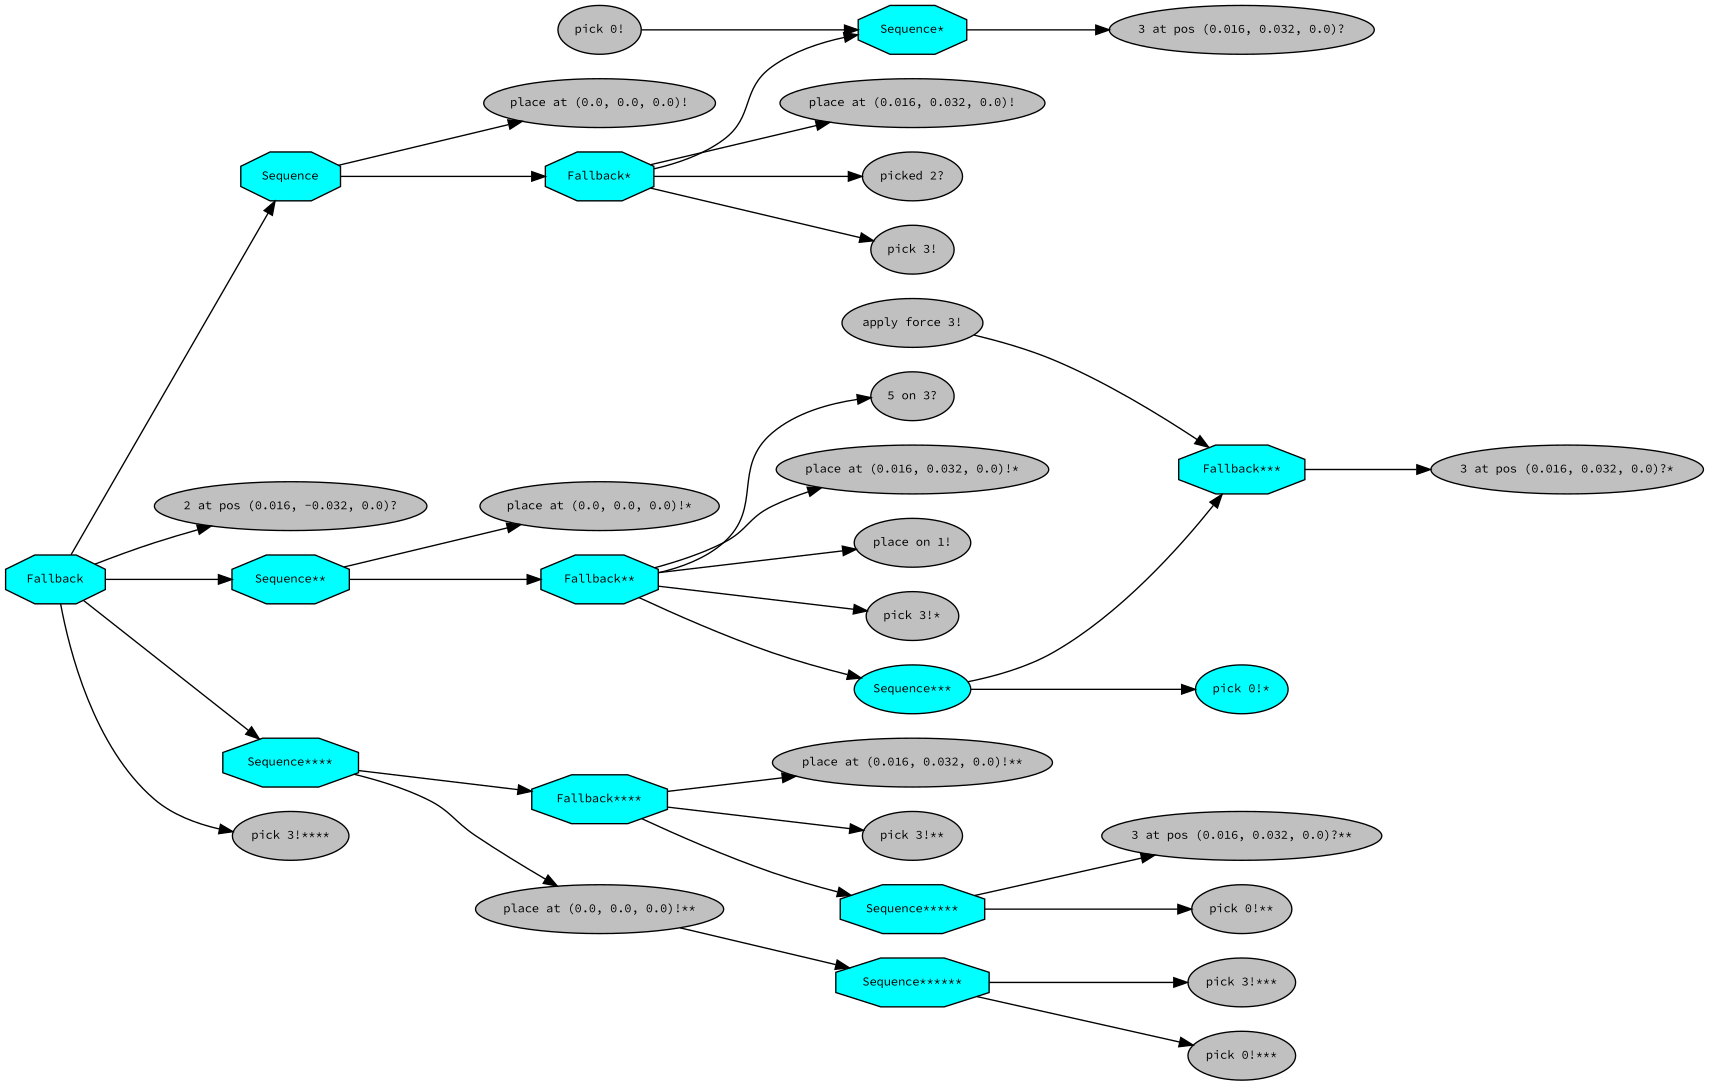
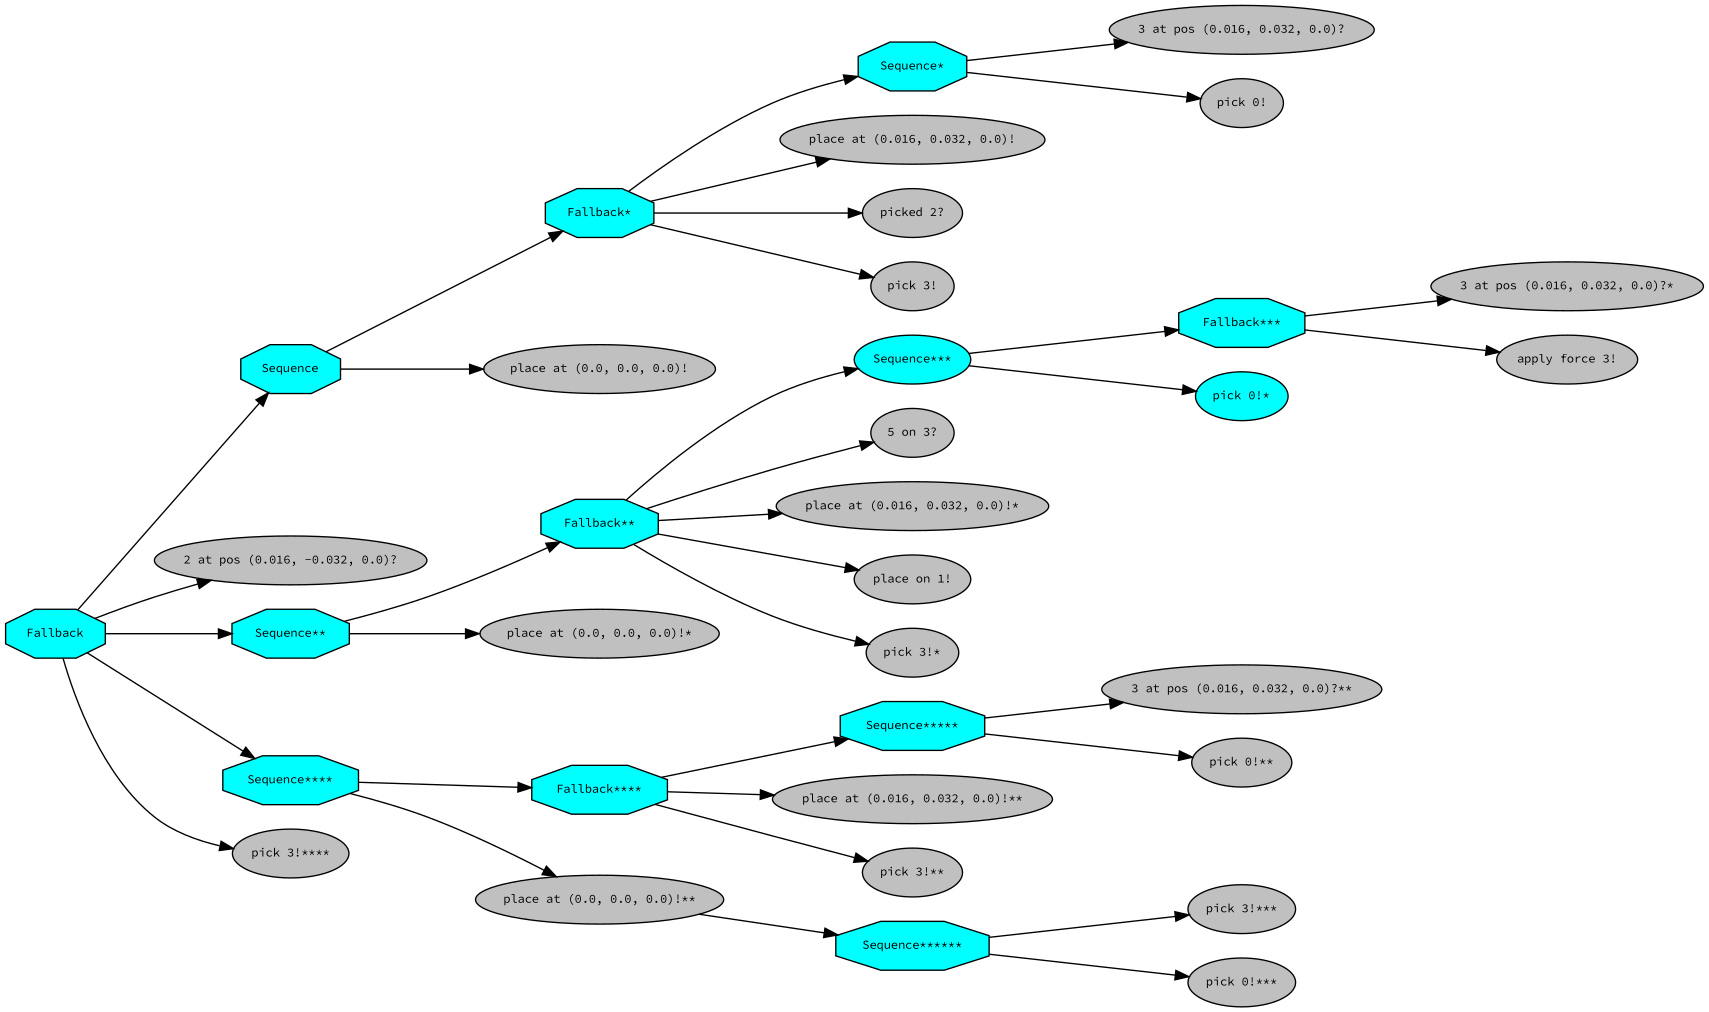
(743, 30) -> (1077, 85)
(1090, 377) -> (1395, 340)
